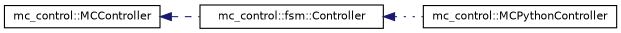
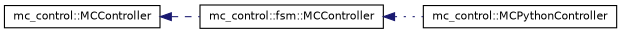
(292, 17) -> (292, 17)
